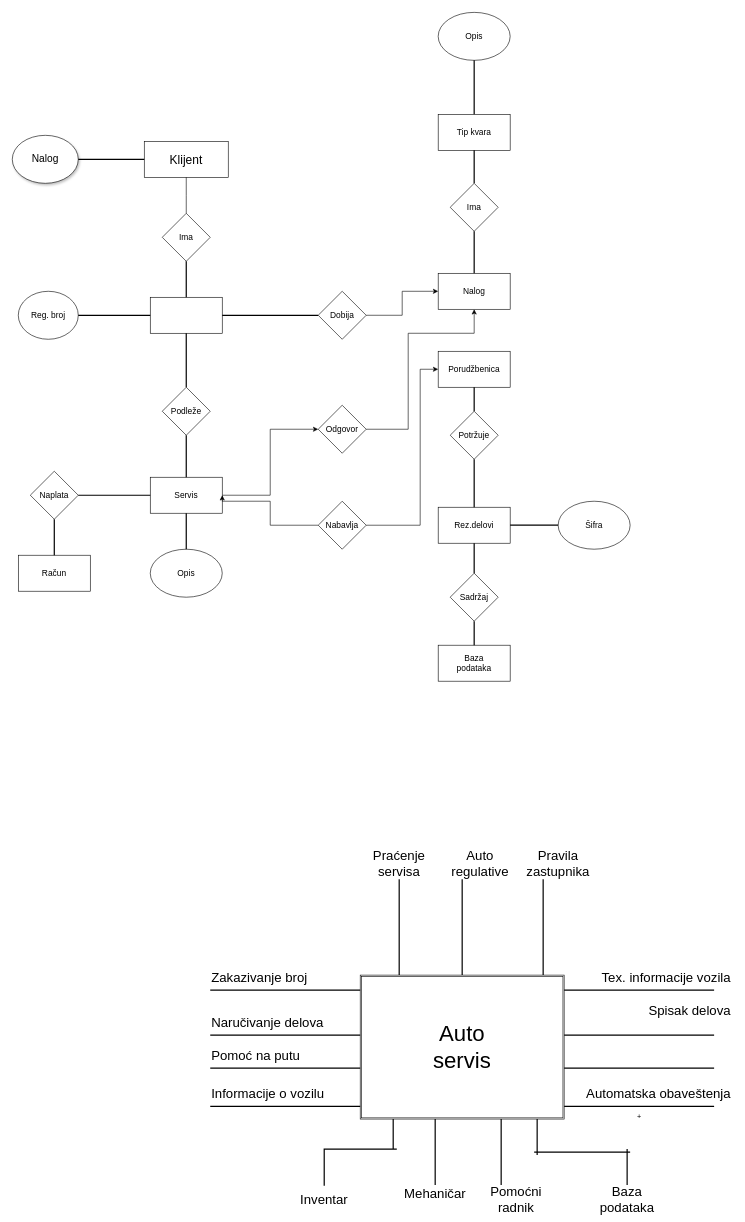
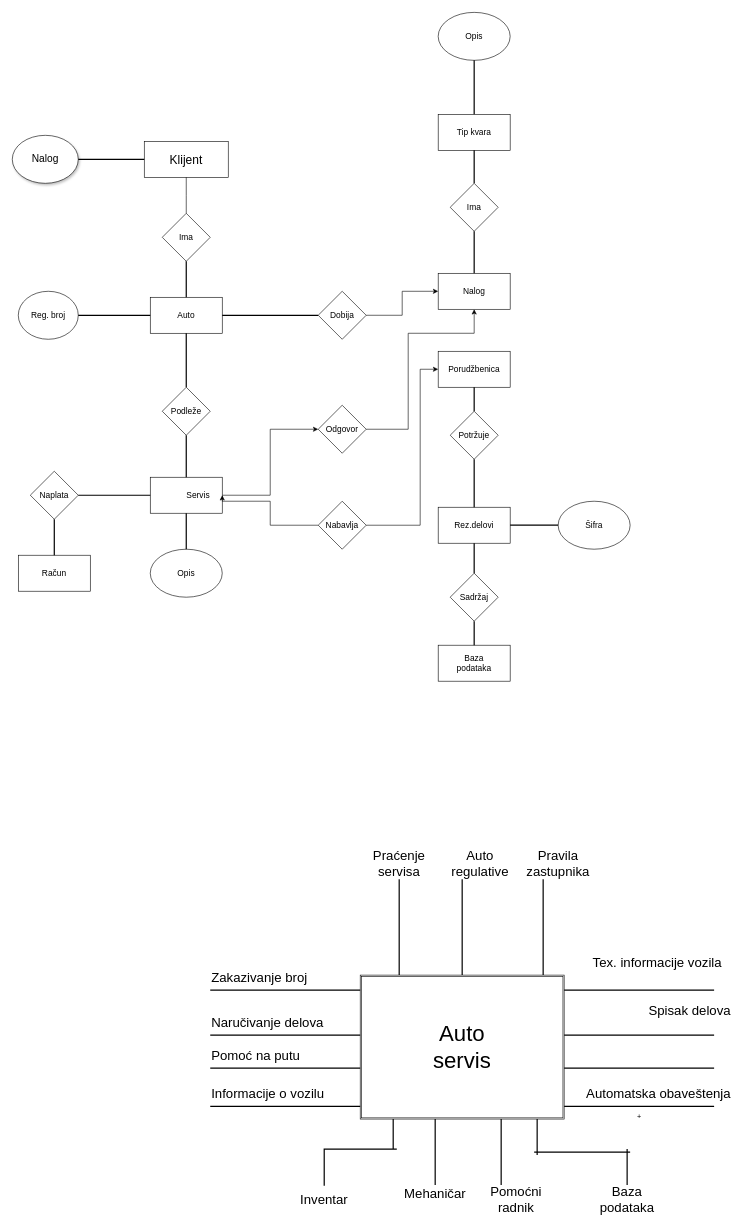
none -> (186, 315)
(186, 495) -> (198, 495)
(663, 978) -> (654, 963)
